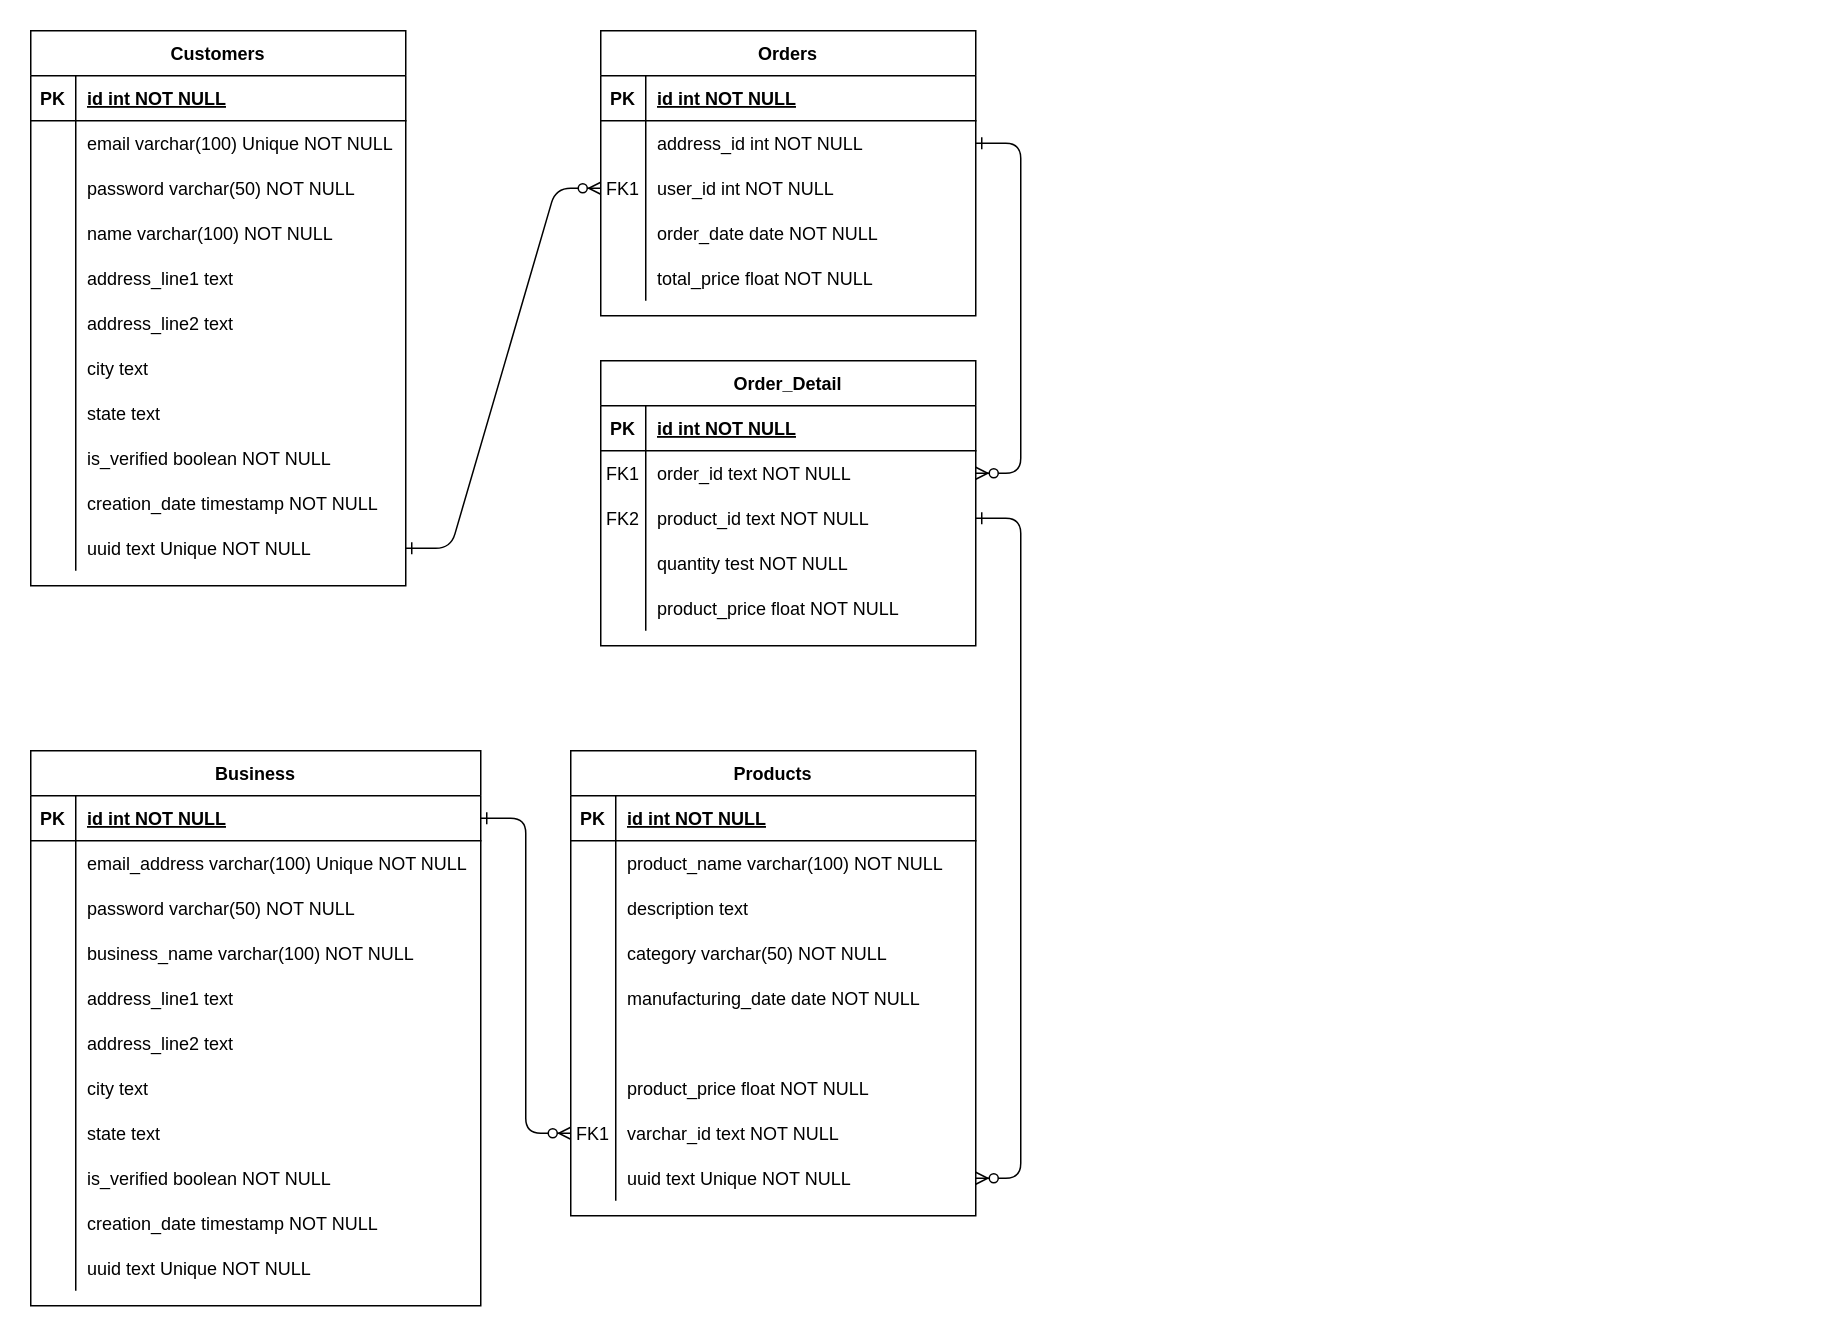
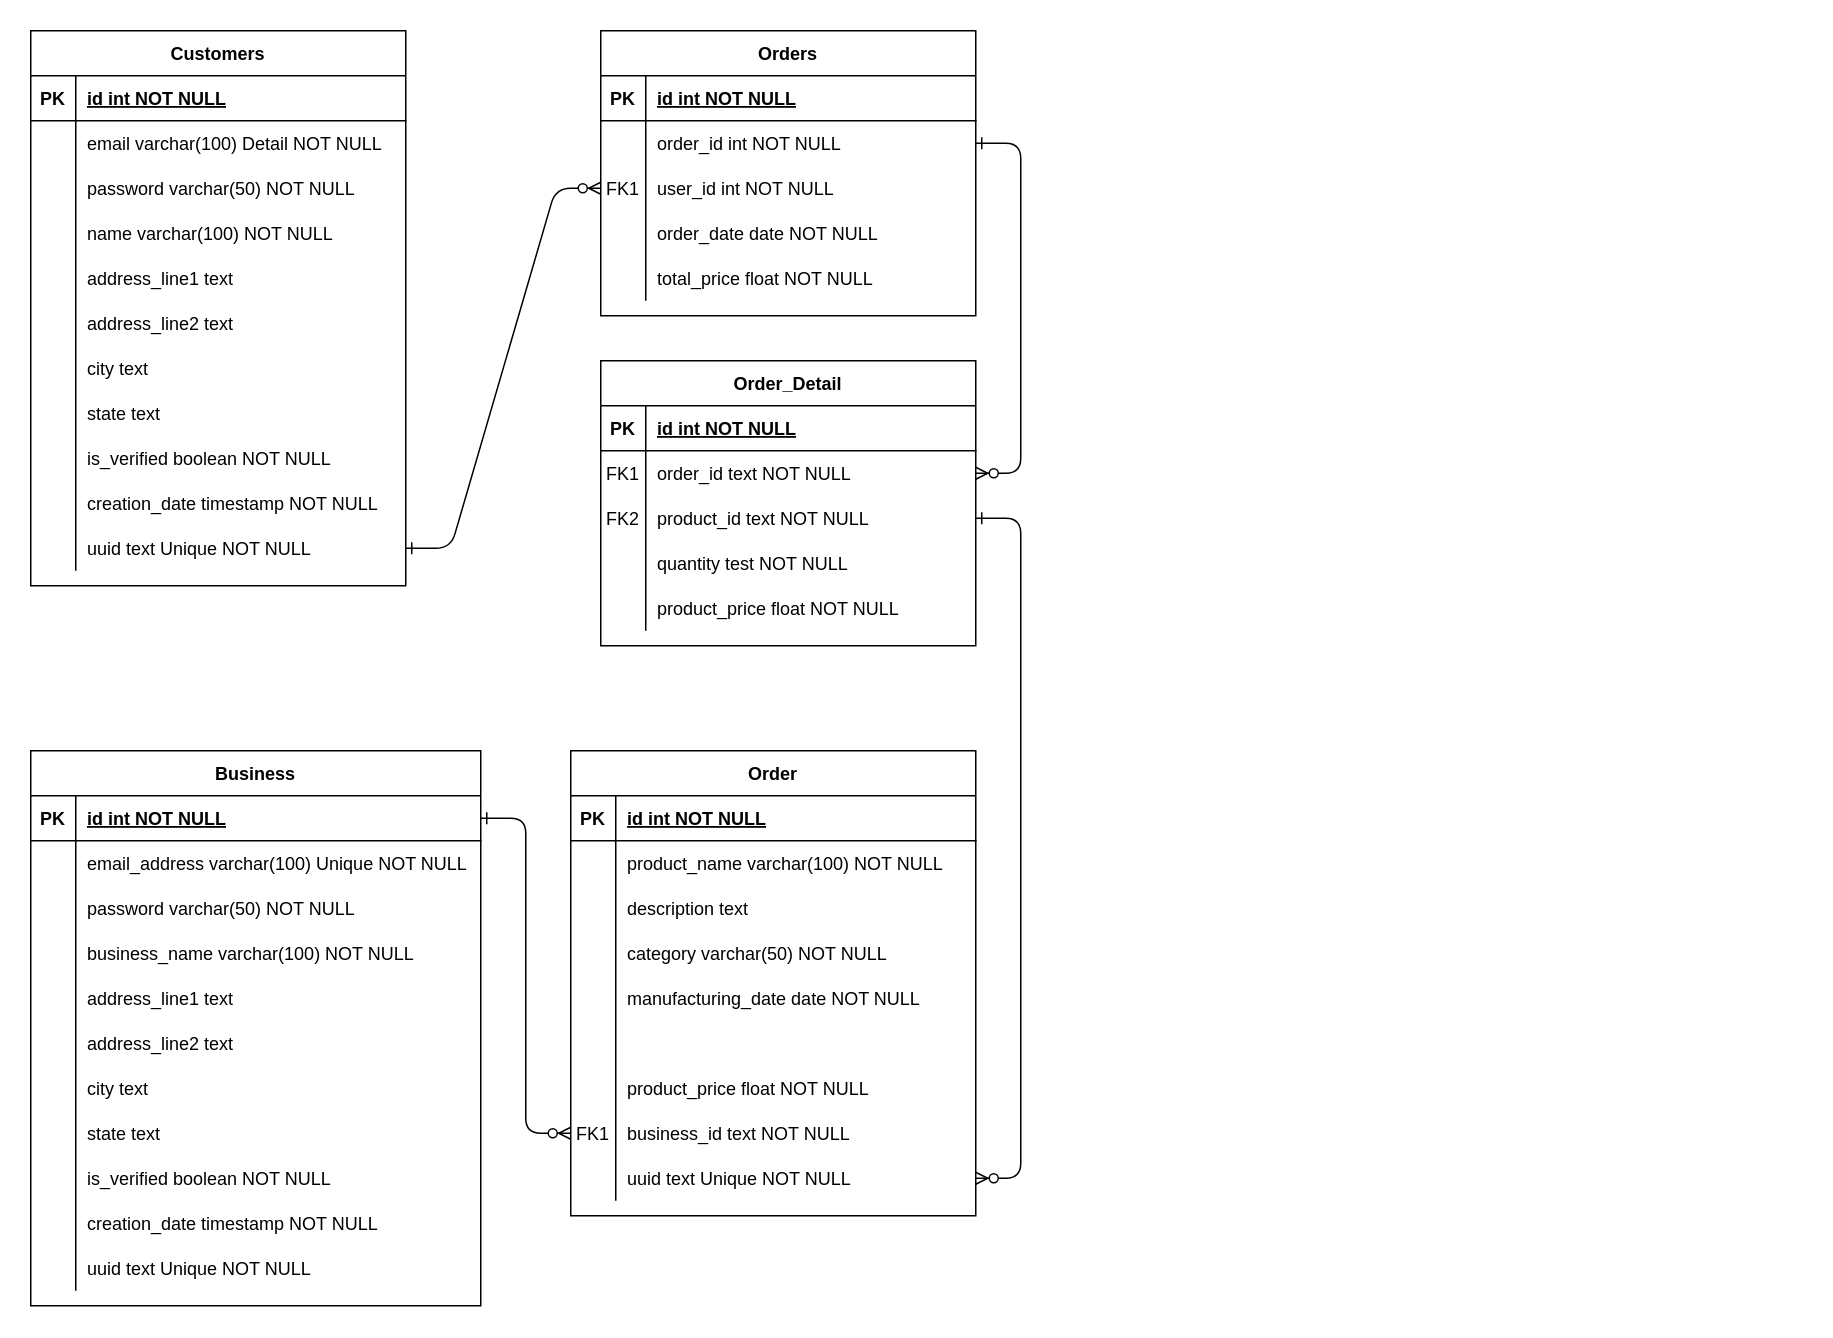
(242, 144) -> (240, 144)
(761, 144) -> (751, 144)
(773, 774) -> (773, 774)
(739, 1134) -> (741, 1134)
